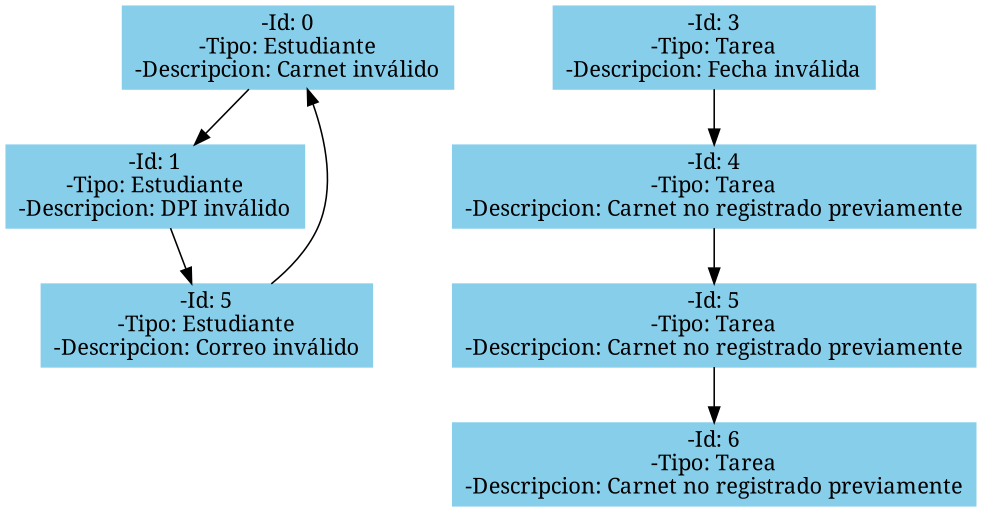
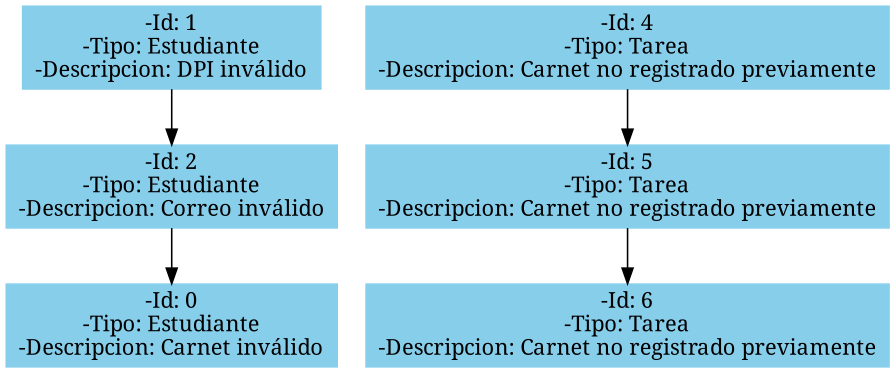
(714, 48) -> none
(227, 111) -> none
(207, 325) -> (172, 187)
